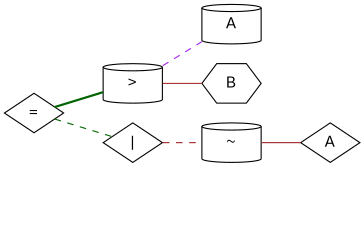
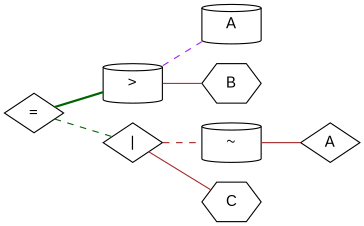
none -> (232, 202)
